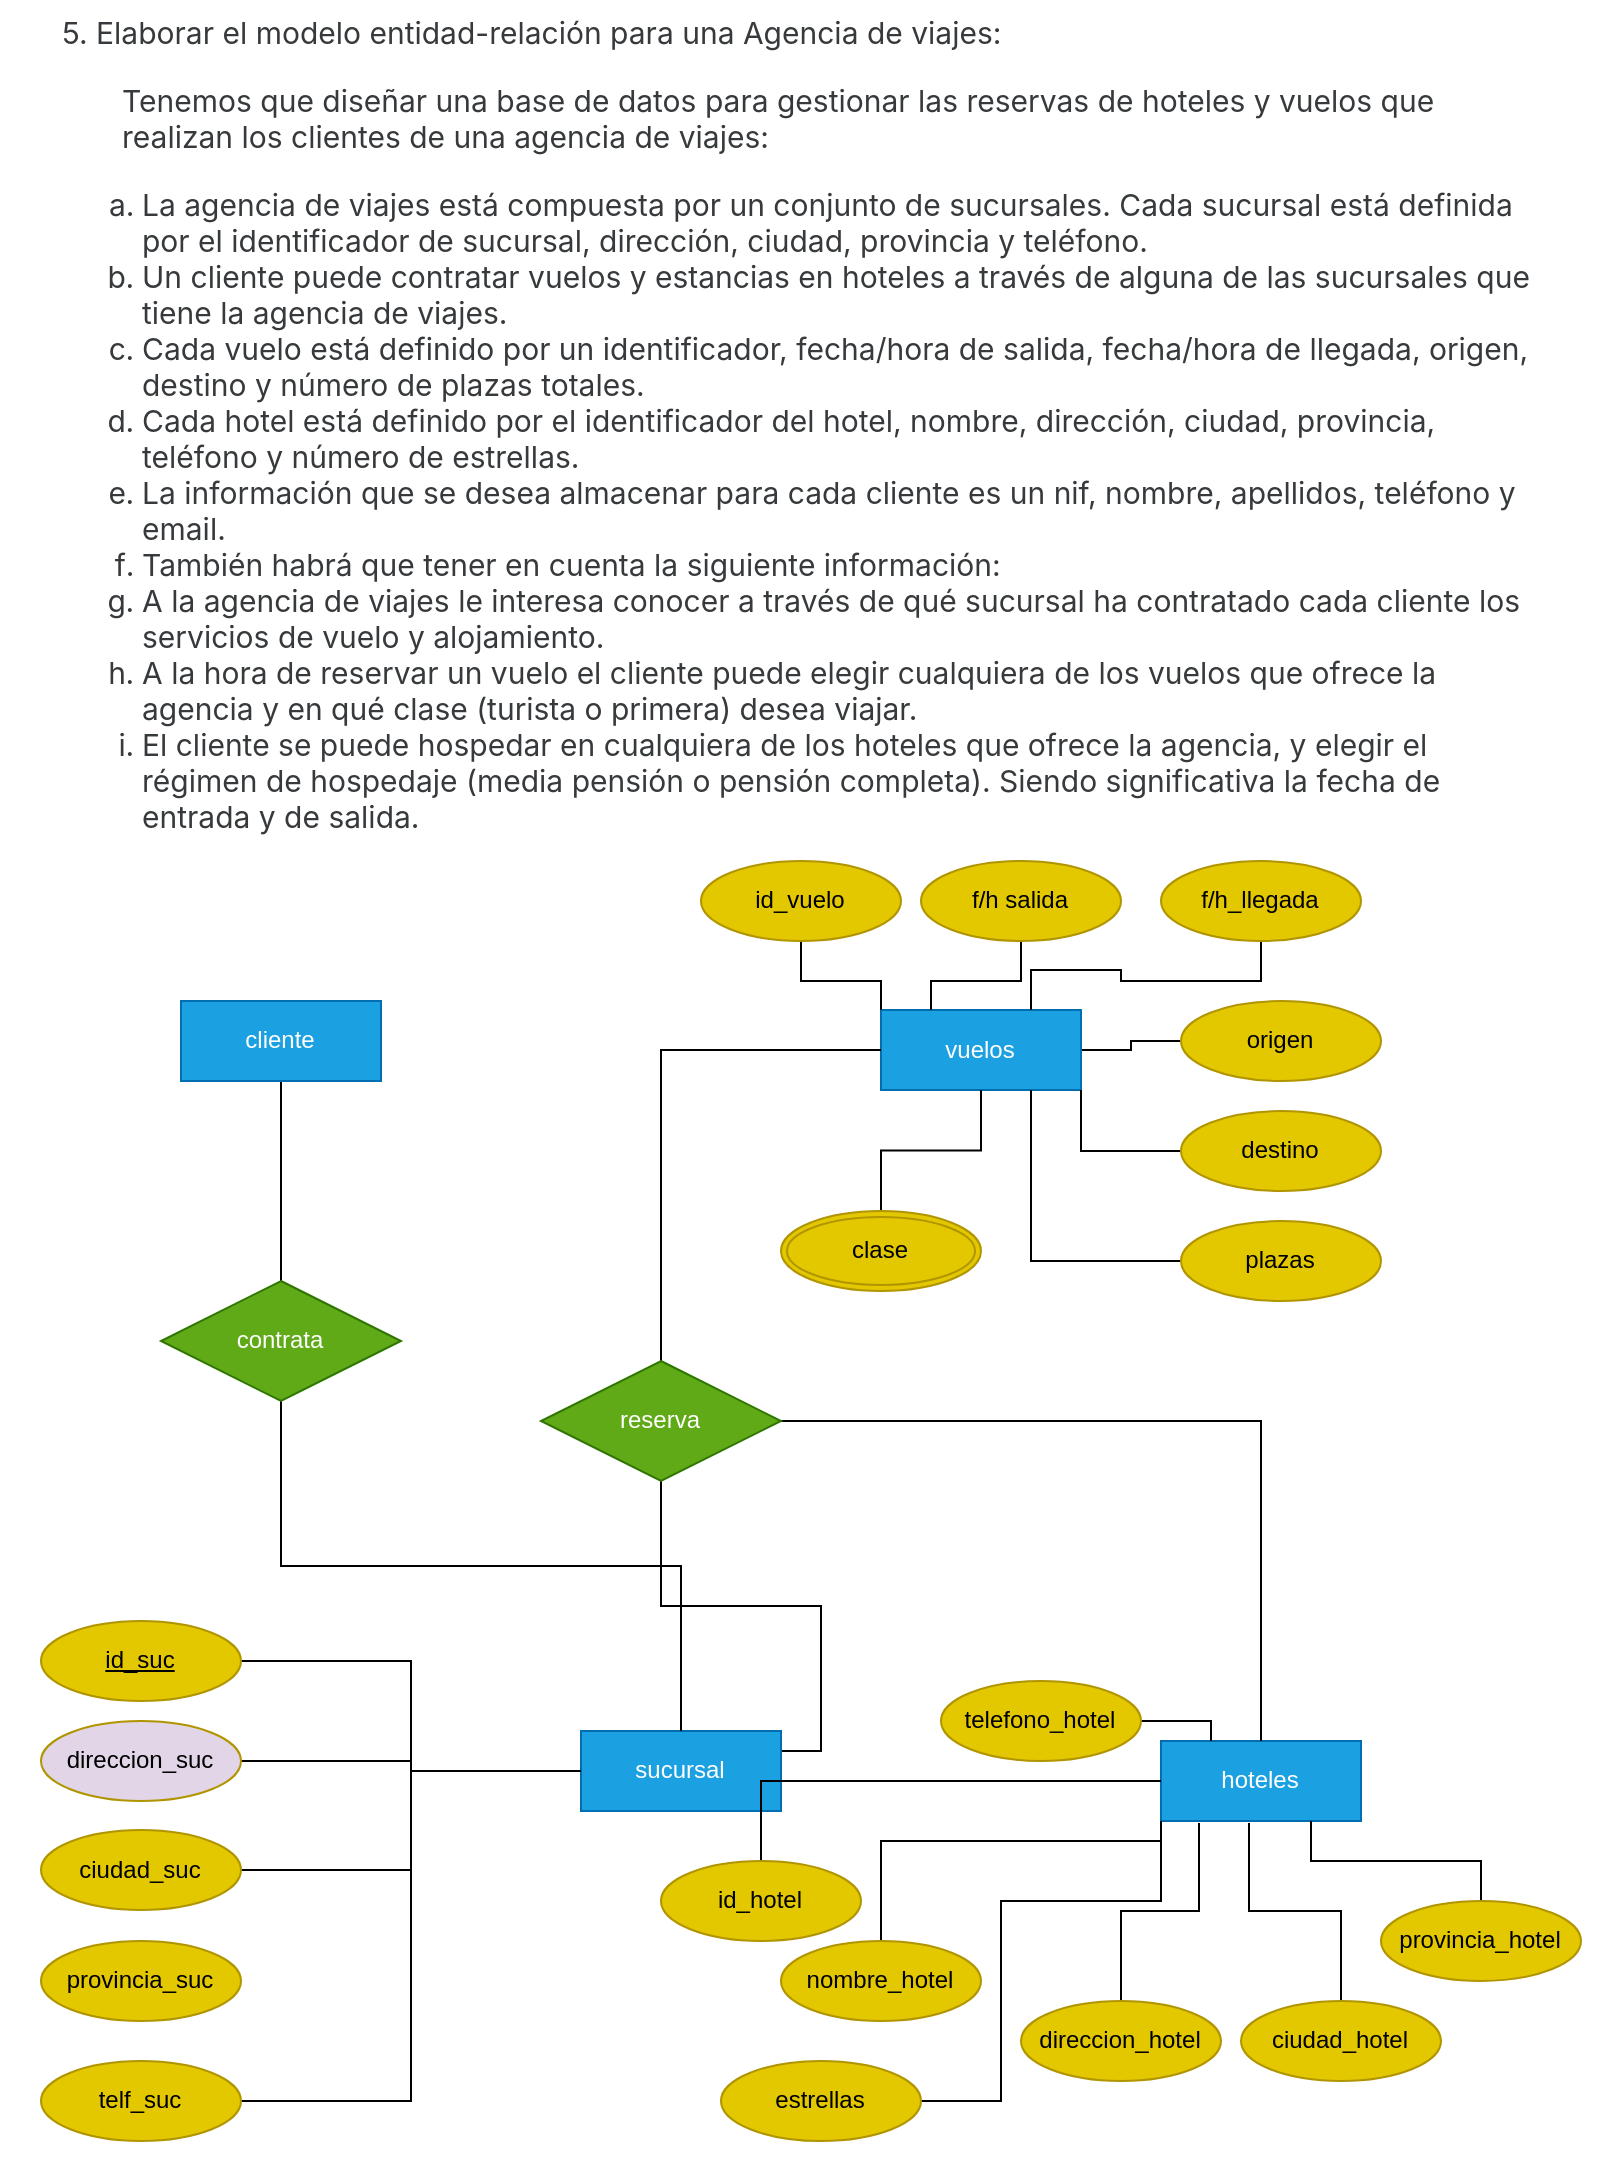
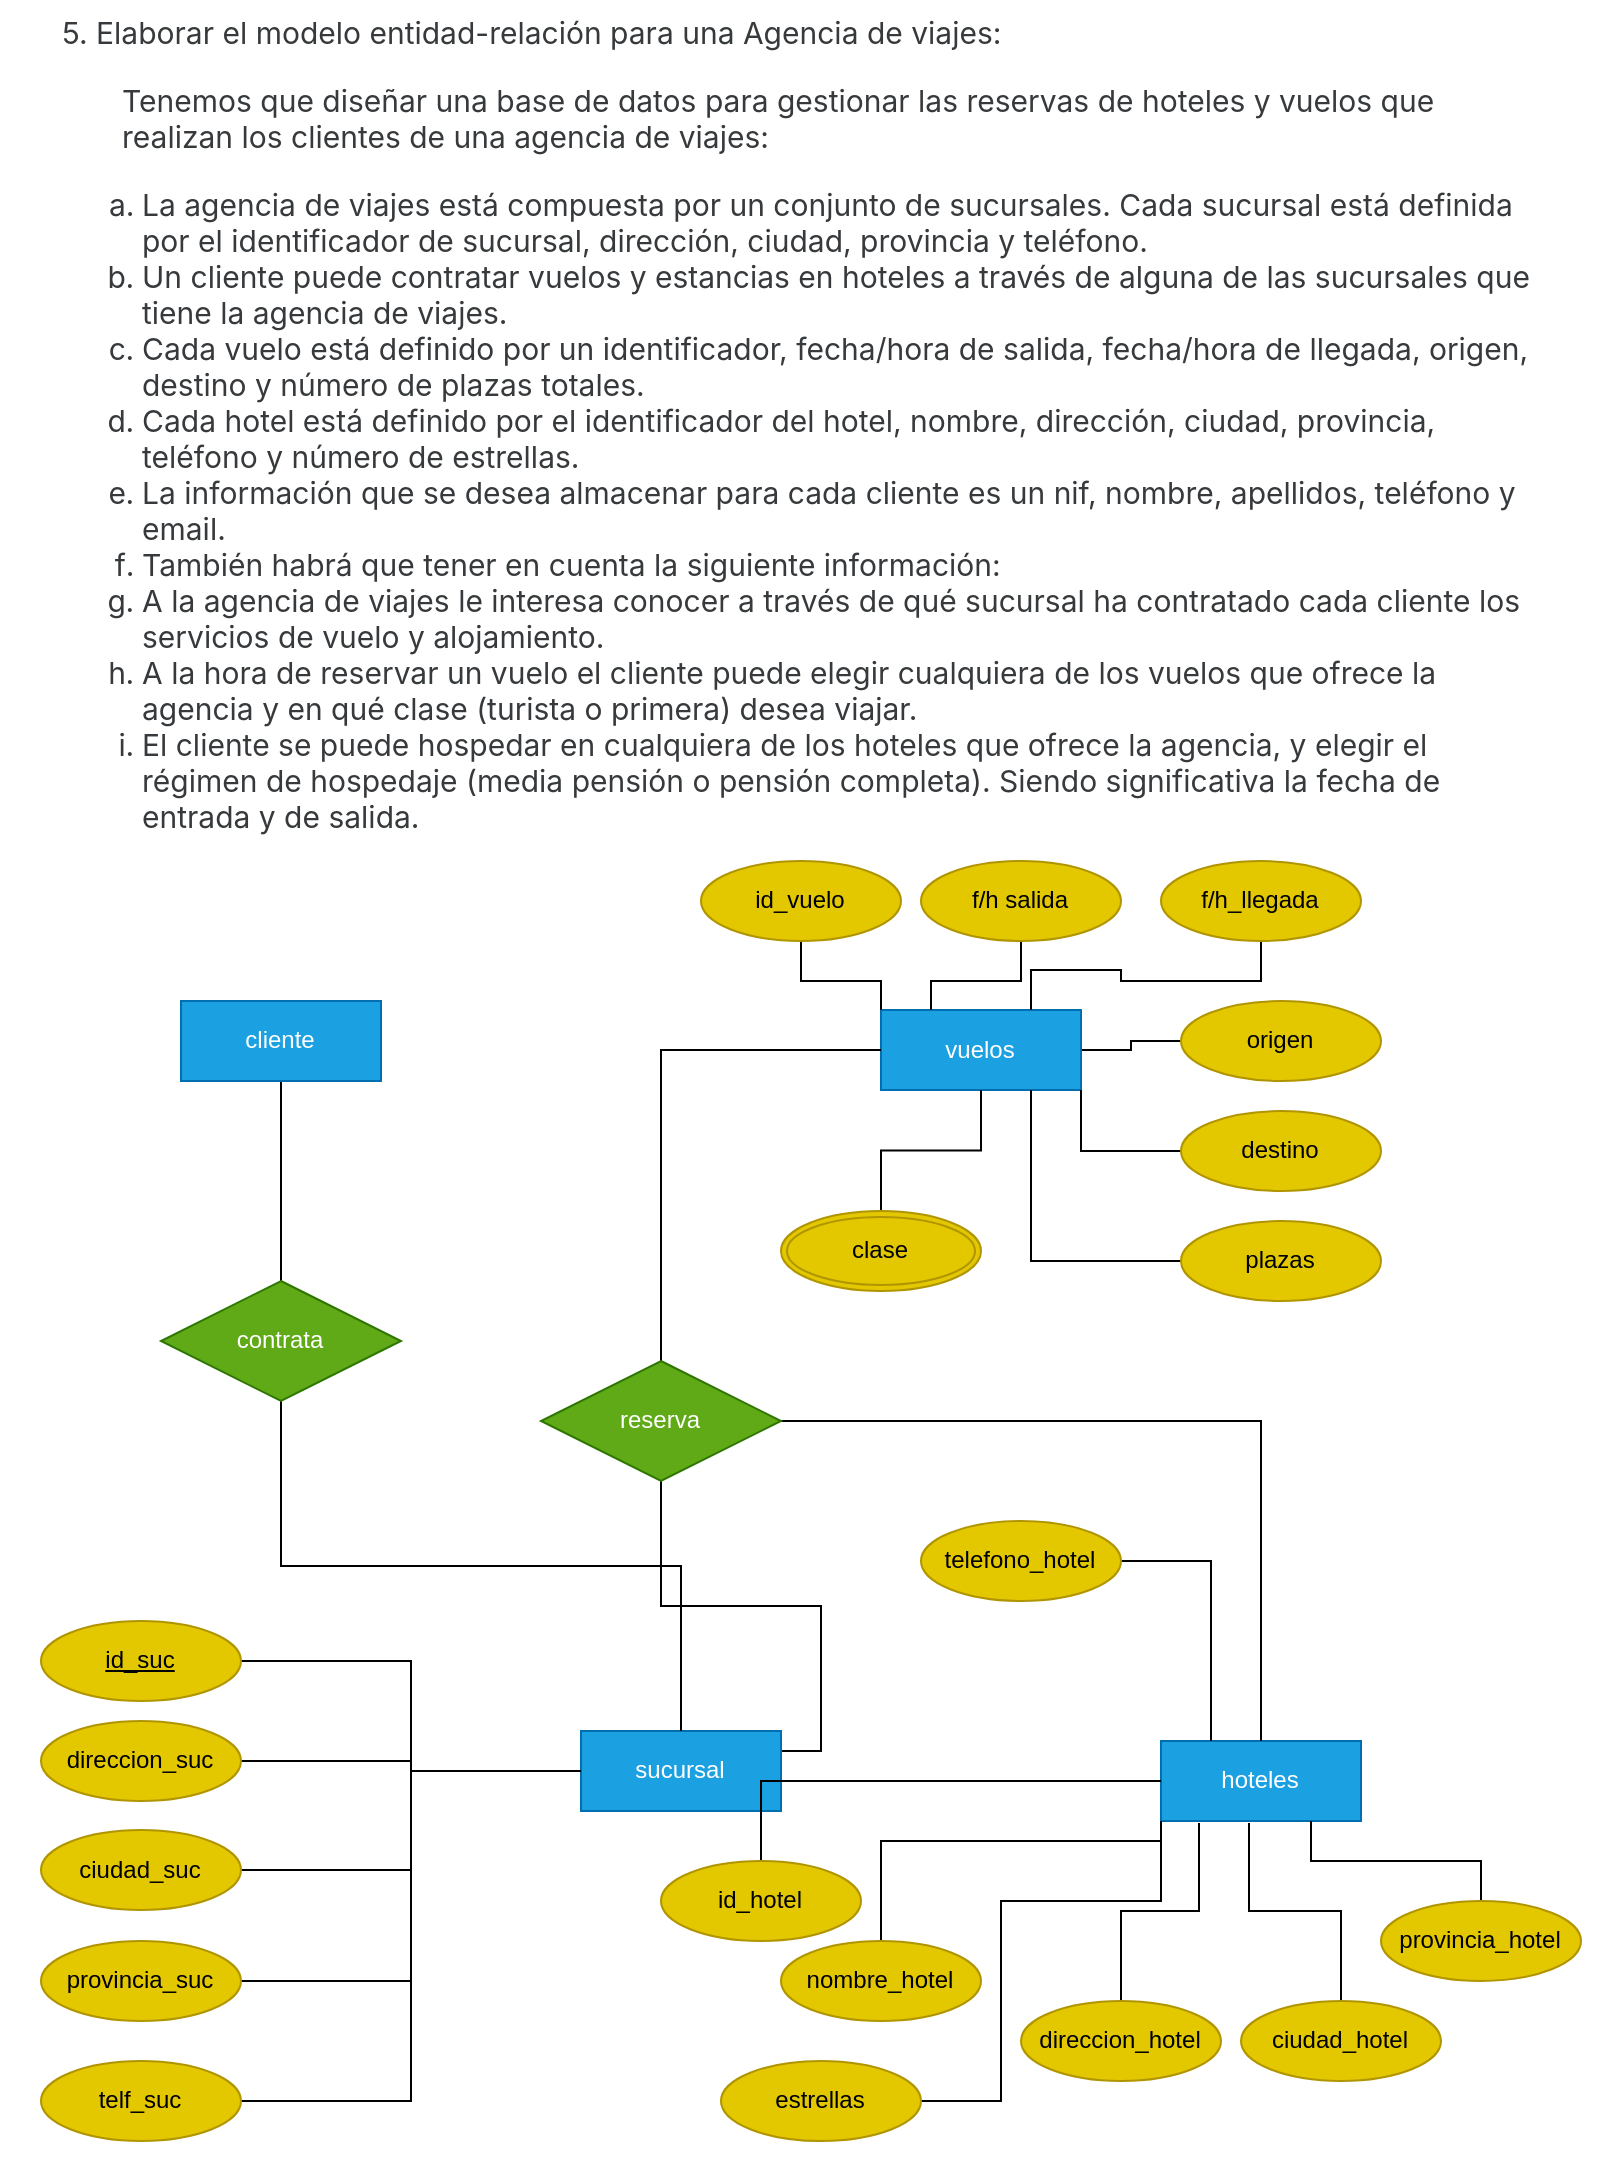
(1041, 1721) -> (1021, 1561)
(141, 1761) -> (141, 1761)
none -> (324, 1981)
